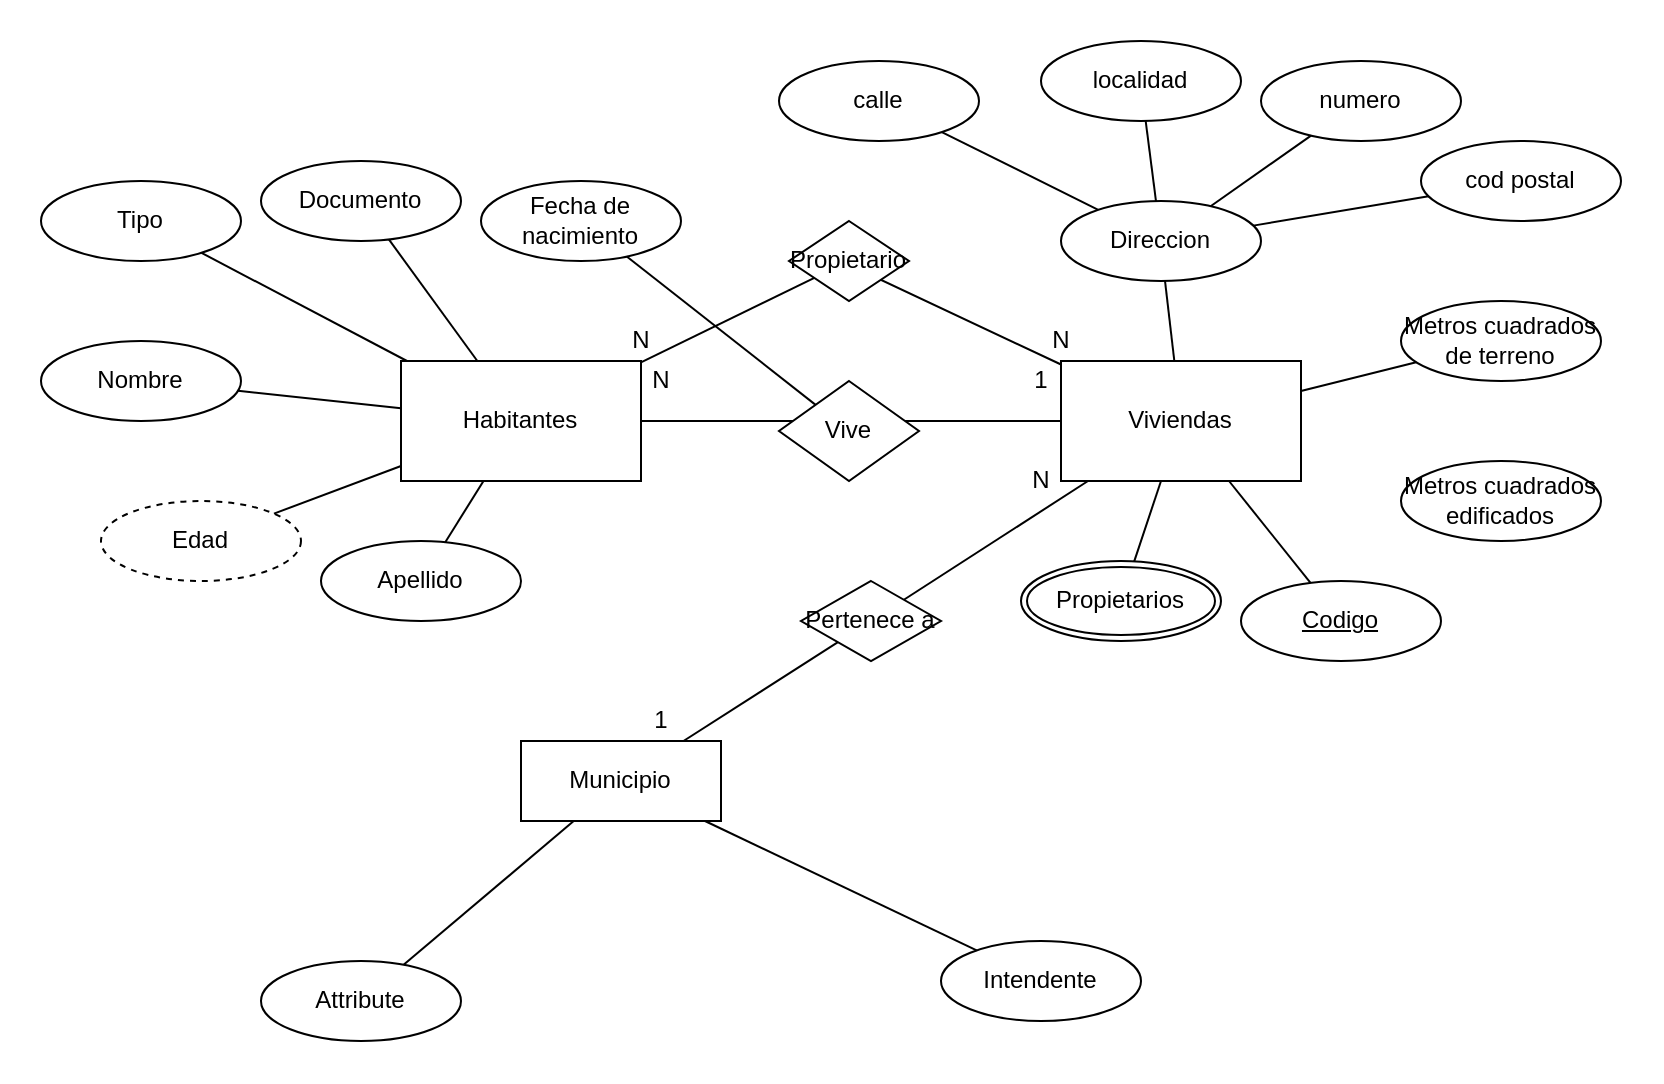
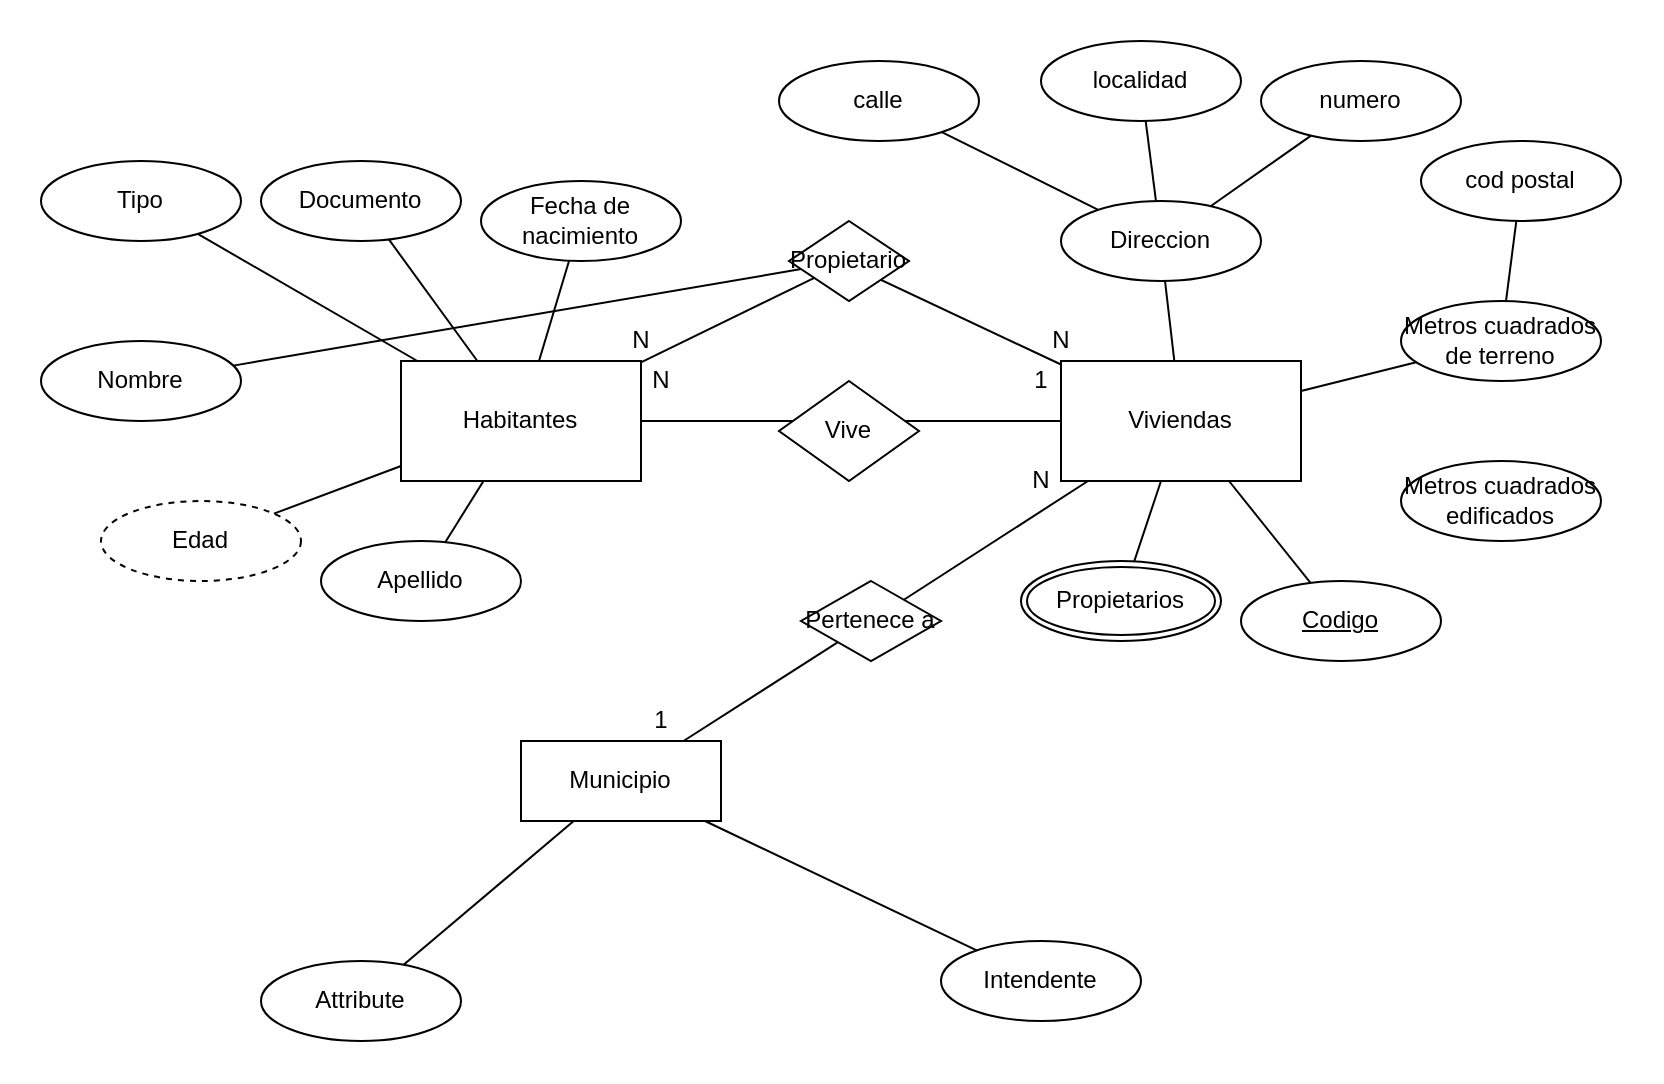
(1340, 211) -> (1511, 261)
(141, 221) -> (141, 201)
(767, 367) -> (555, 308)
(319, 399) -> (299, 354)
